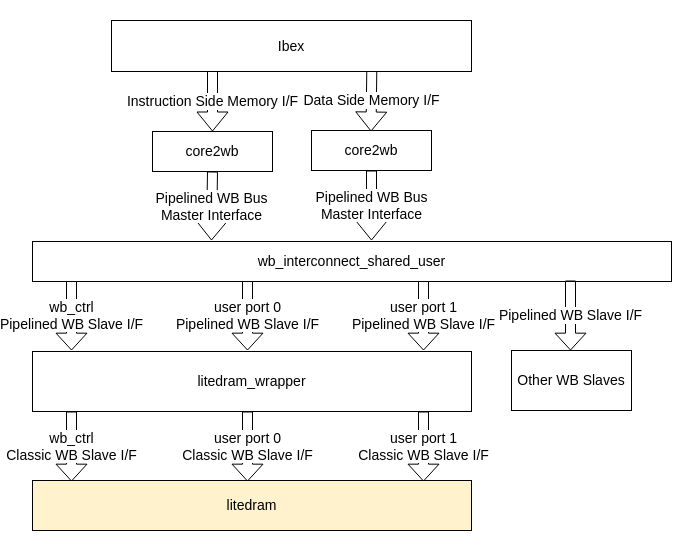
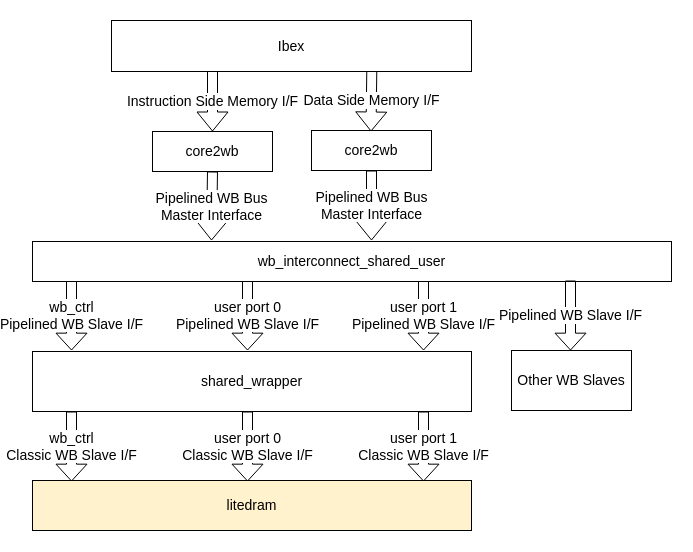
(252, 382) -> (252, 382)
